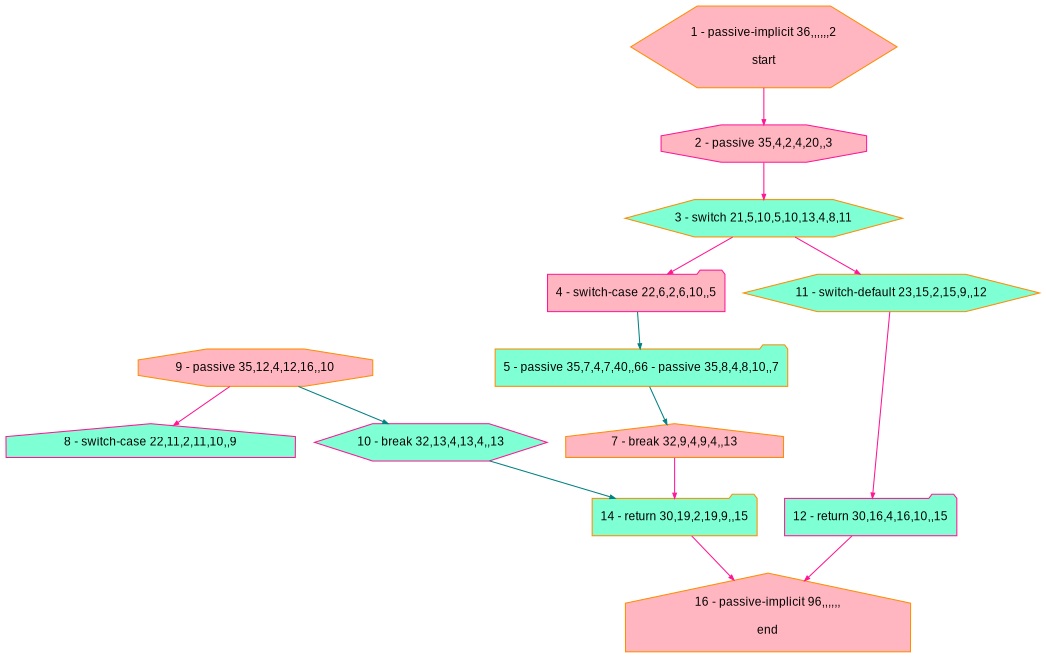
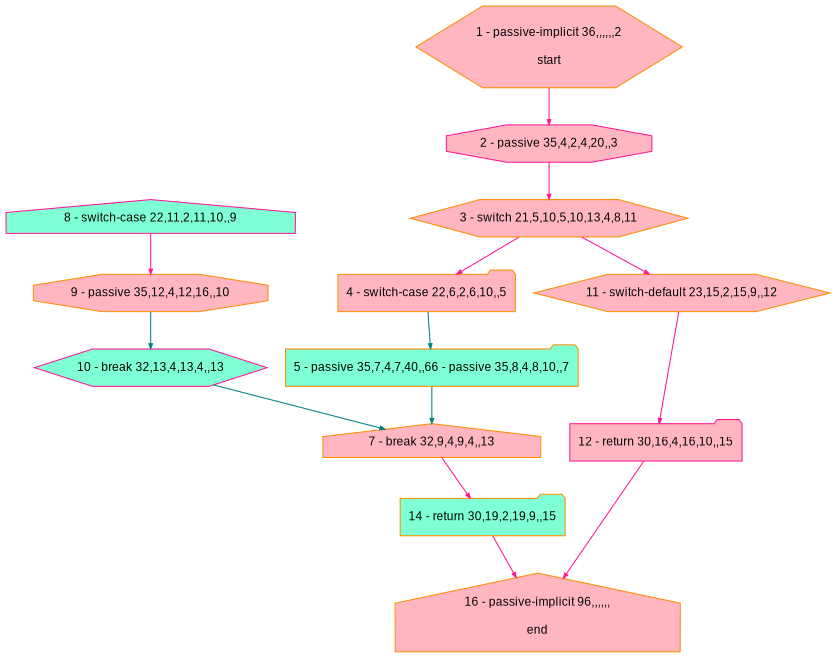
(764, 218) -> (549, 218)
(636, 293) -> (427, 293)
(891, 293) -> (682, 293)
(204, 404) -> (151, 251)
(550, 479) -> (297, 406)
(871, 517) -> (656, 442)
